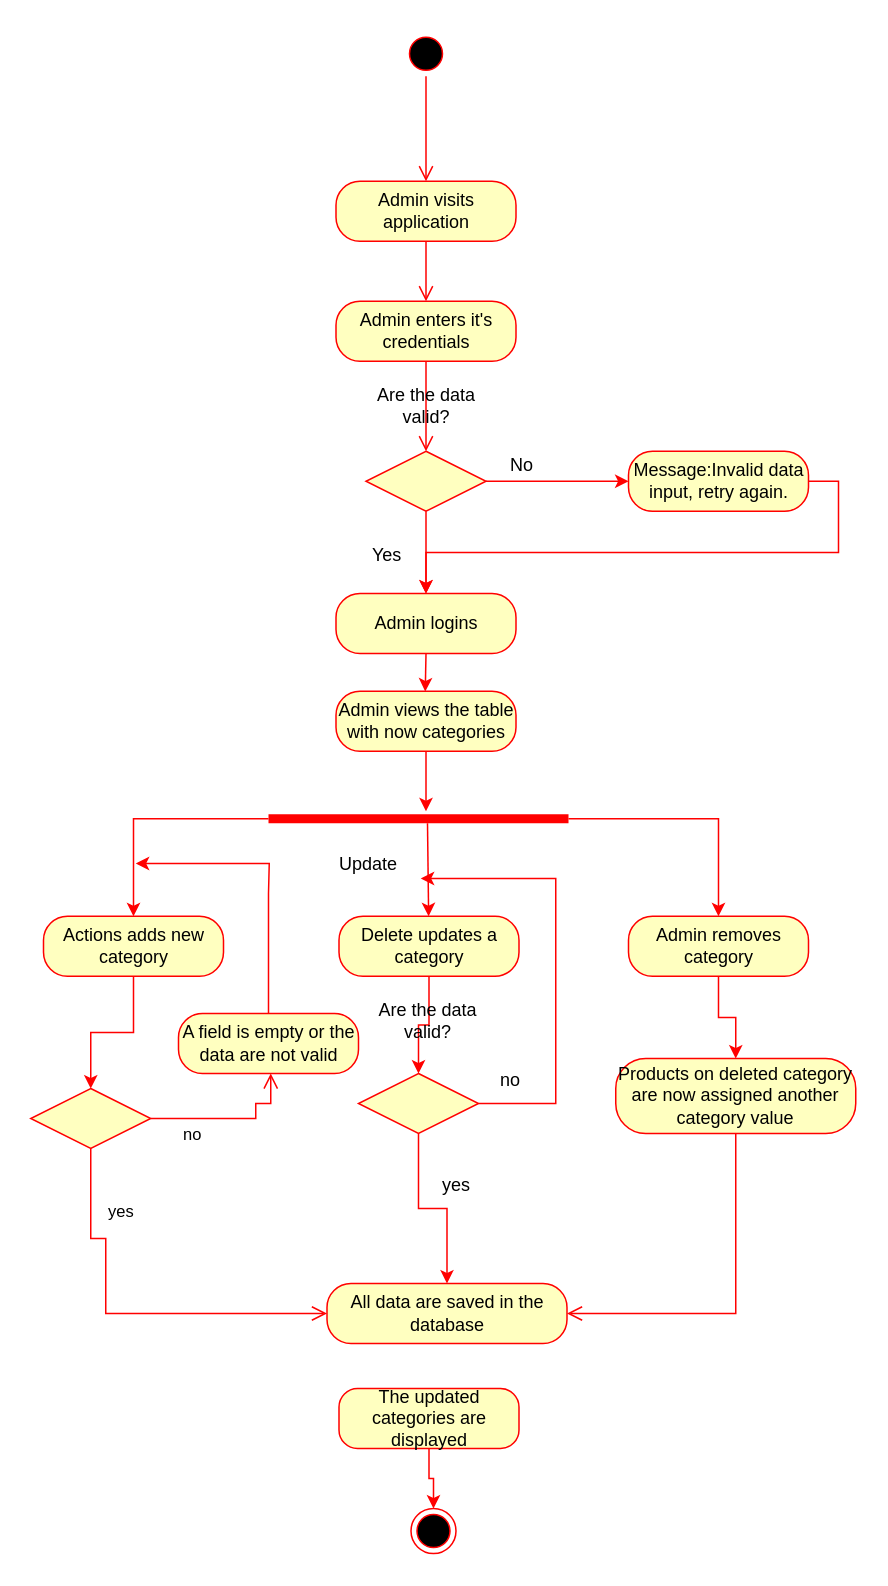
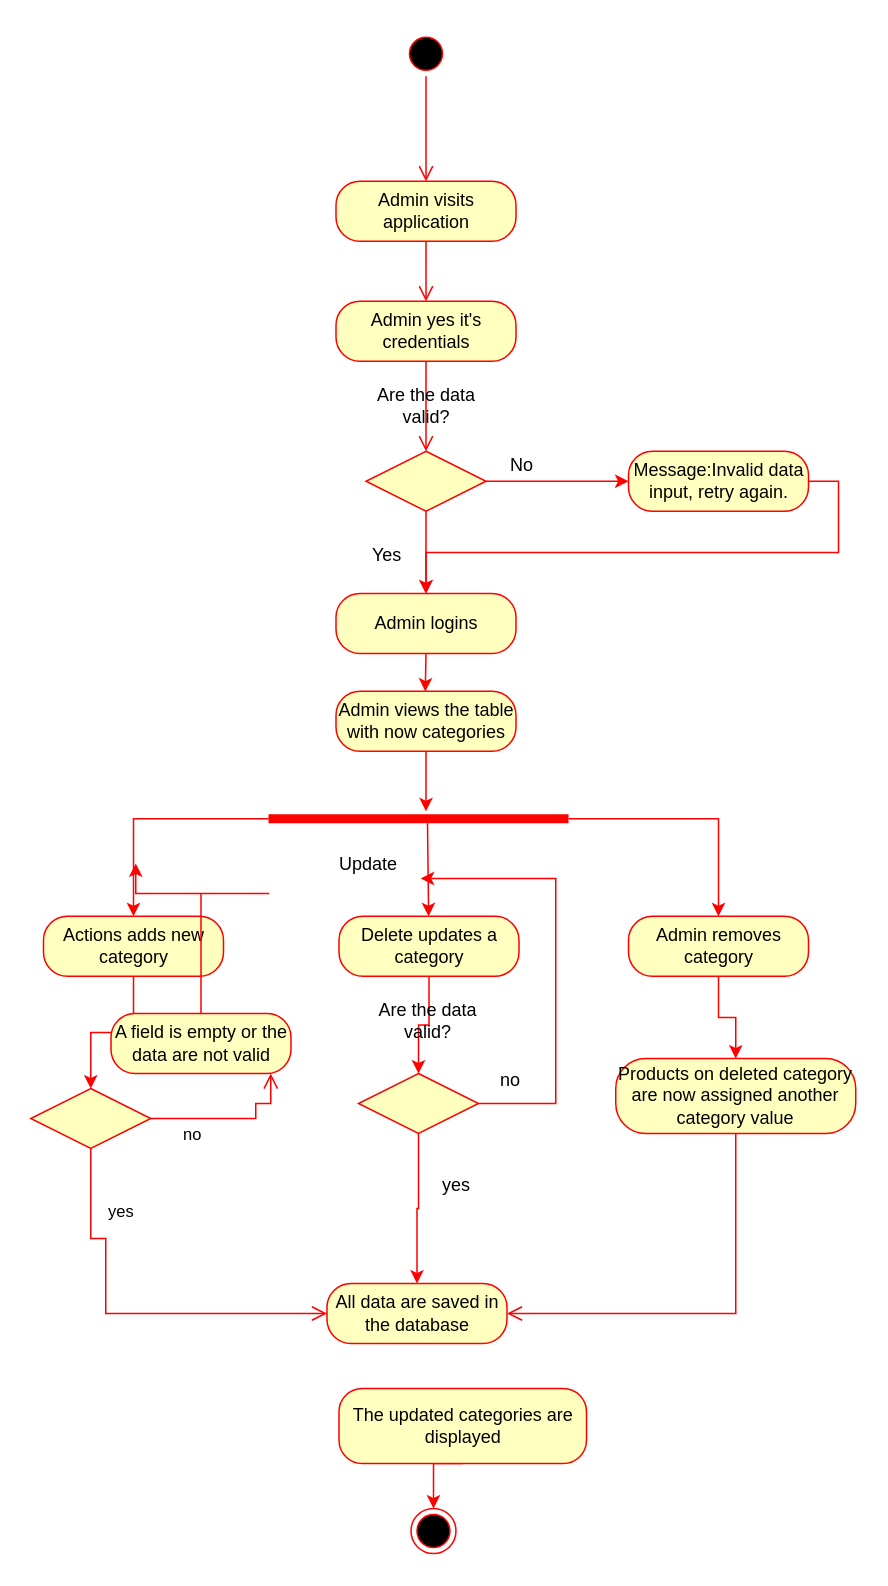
(427, 331) -> (427, 331)
(269, 1043) -> (201, 1043)
(447, 1313) -> (417, 1313)
(429, 1418) -> (463, 1426)
